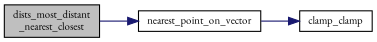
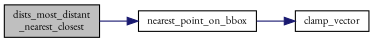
(200, 21) -> (197, 21)
(336, 21) -> (332, 21)
